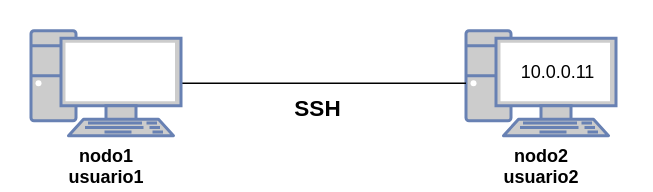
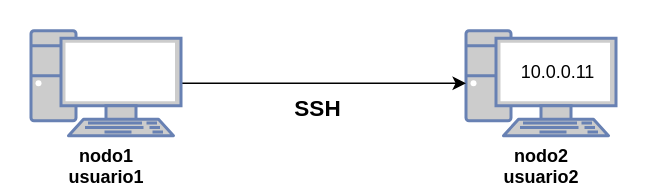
(459, 83) -> (454, 83)
